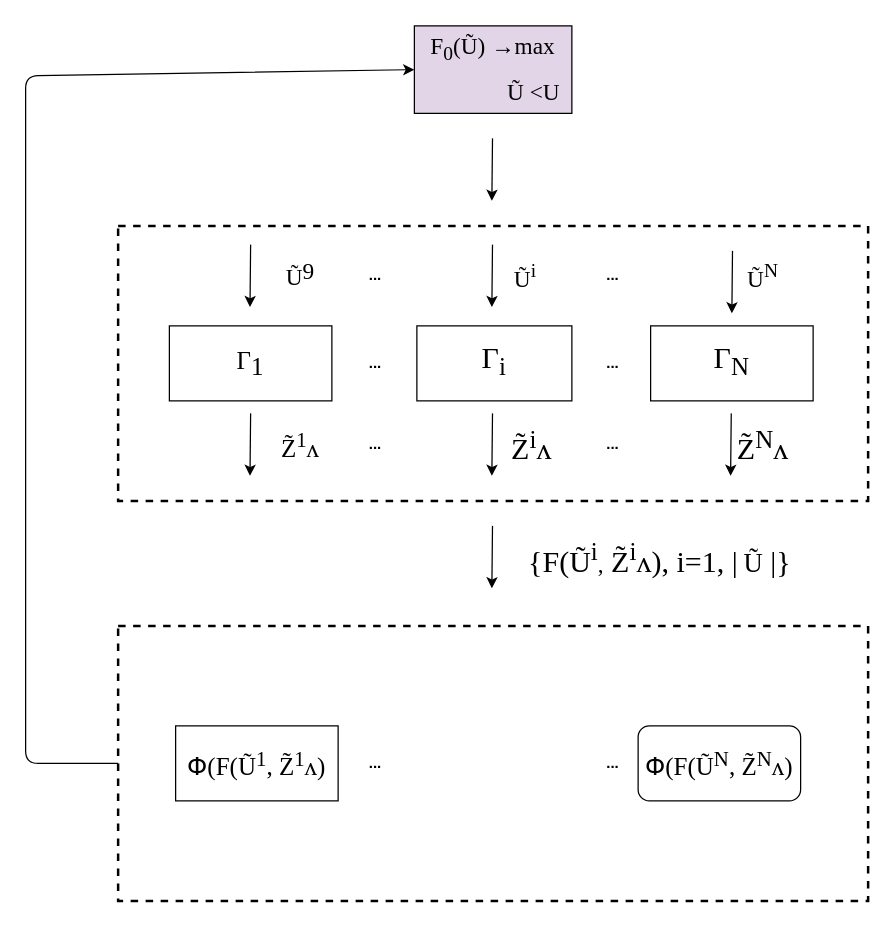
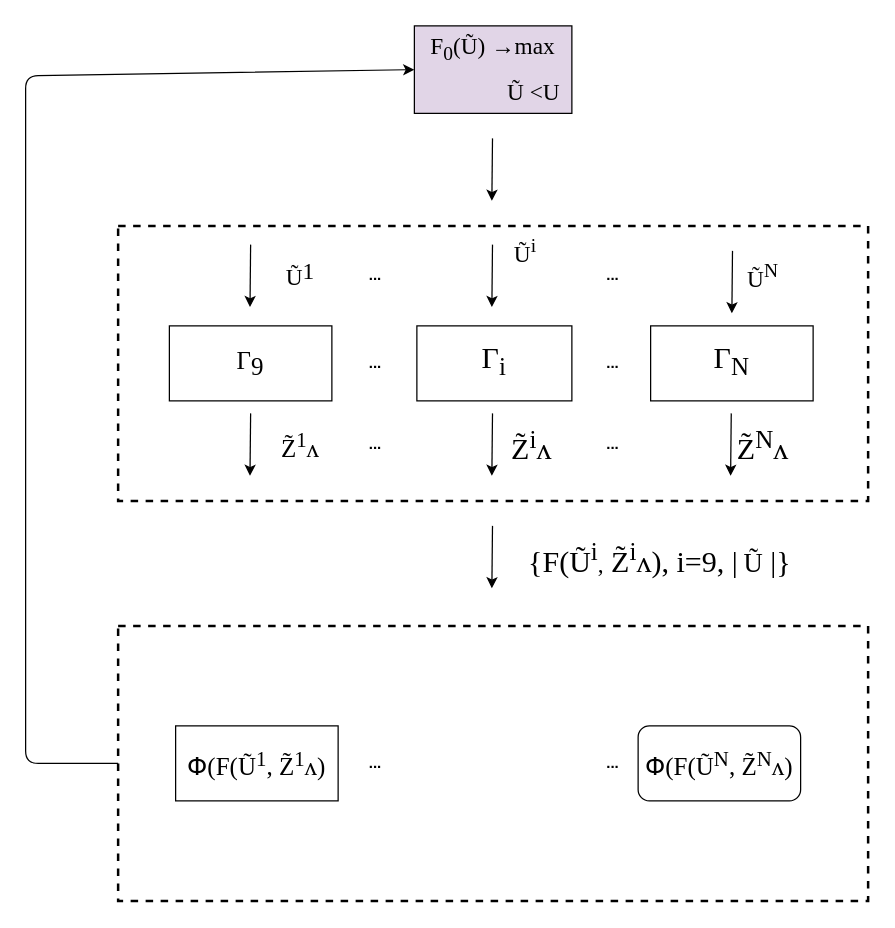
(301, 276) -> (301, 276)
(526, 276) -> (526, 251)
(251, 363) -> (251, 363)
(660, 557) -> (660, 557)
